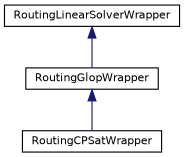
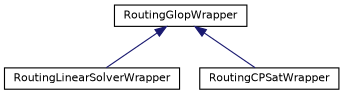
(92, 53) -> (132, 50)
